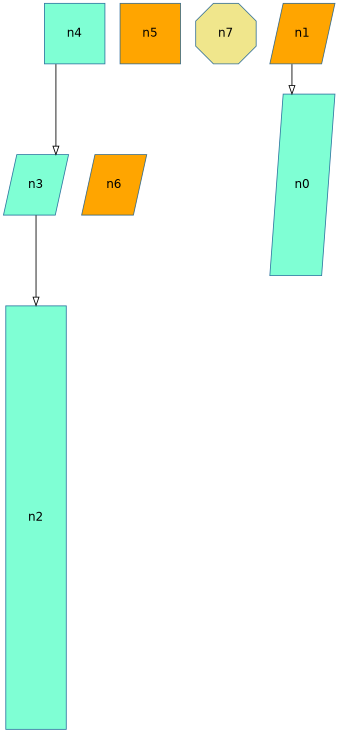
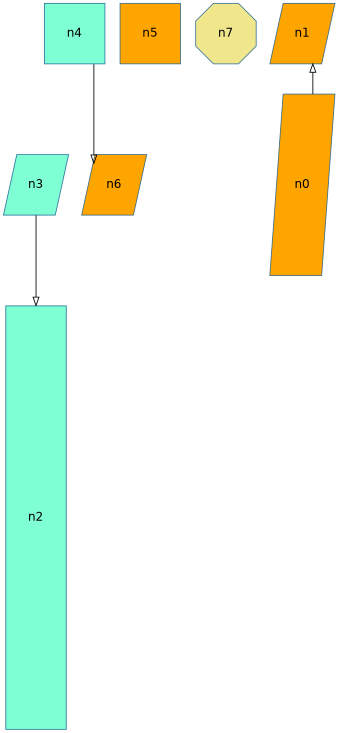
(292, 75) -> (313, 83)
(56, 105) -> (94, 110)
(302, 185) -> (302, 185)
